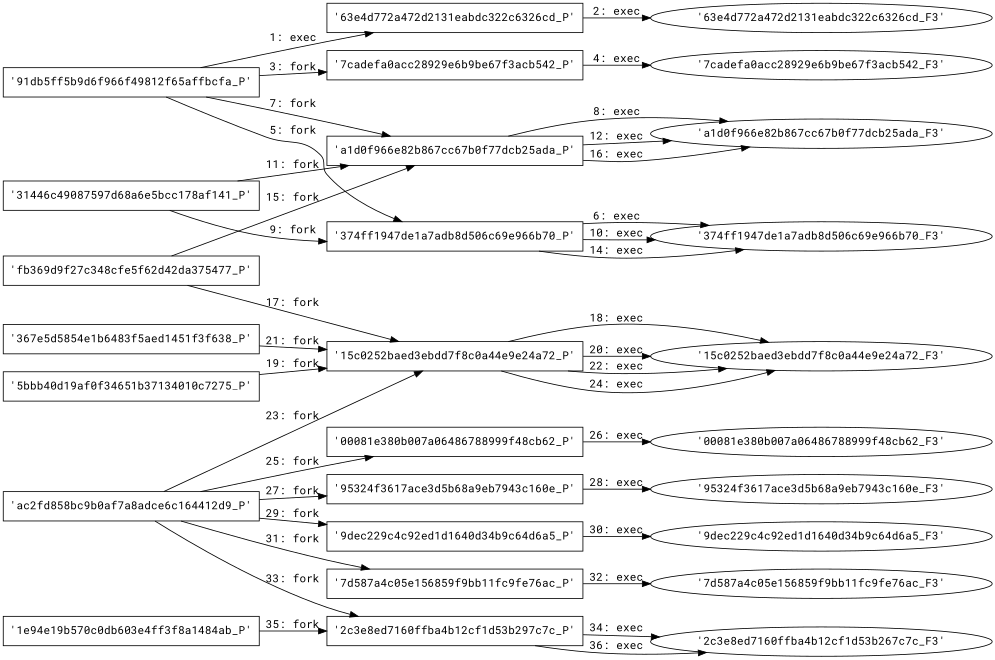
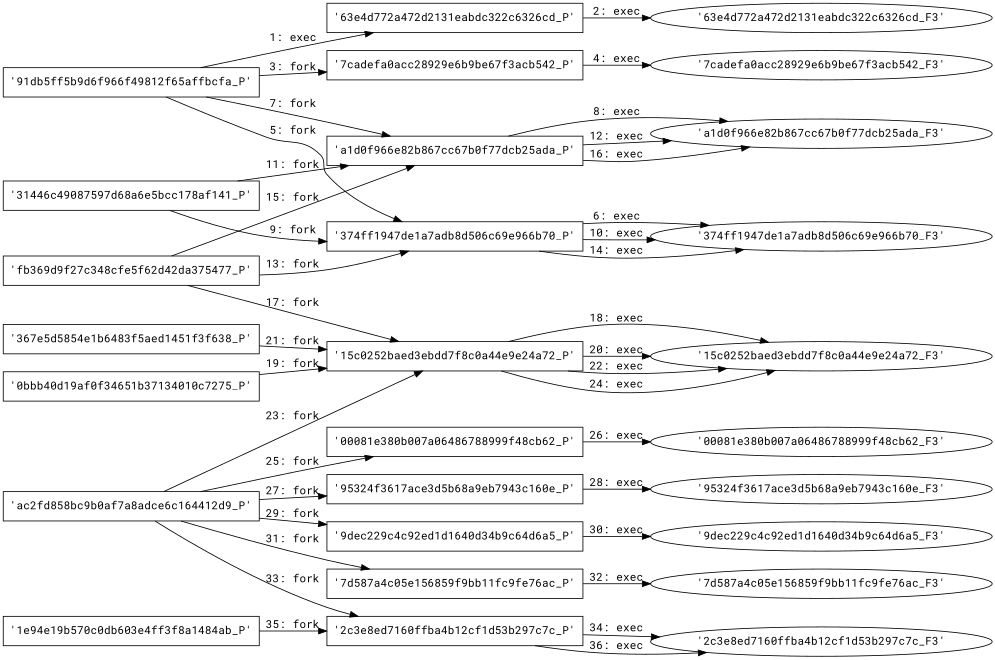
none -> (331, 269)
(131, 386) -> (131, 386)
(821, 642) -> (821, 642)
